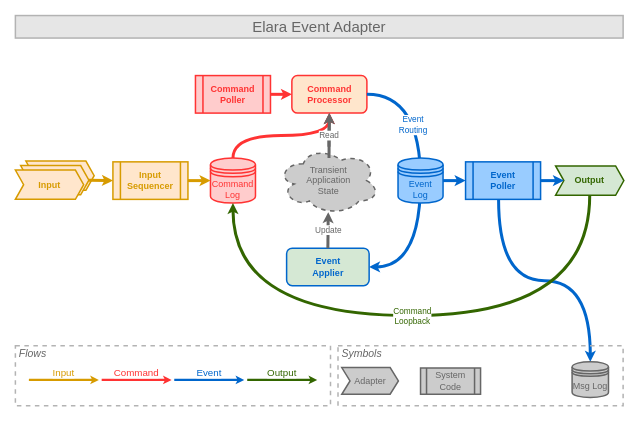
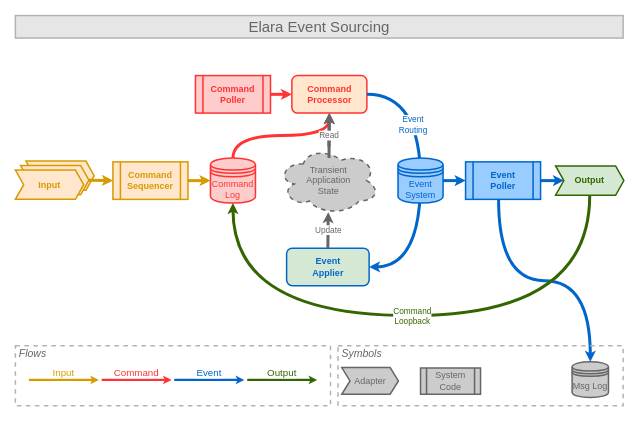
(319, 27) -> (319, 27)
(150, 180) -> (150, 180)
(420, 189) -> (420, 189)
